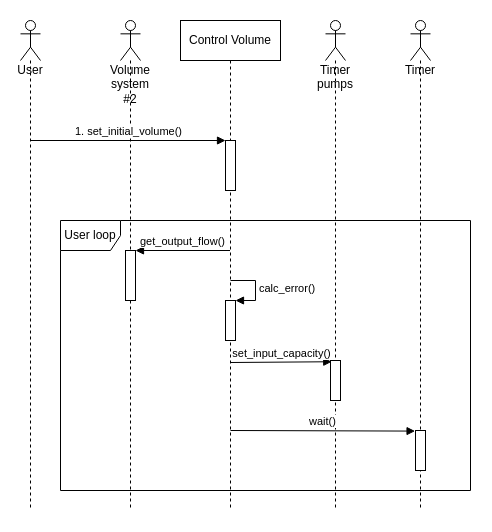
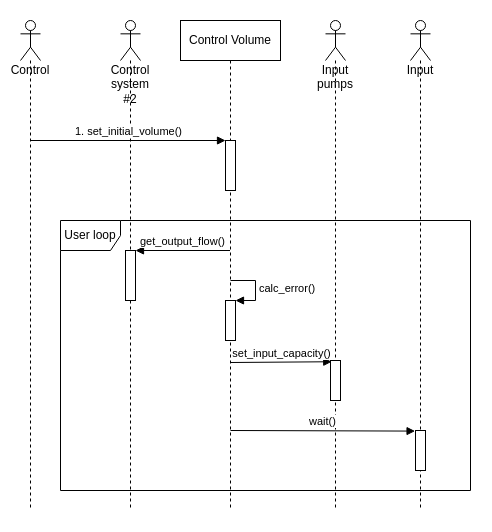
(31, 78) -> (31, 85)
(421, 78) -> (421, 78)
(336, 92) -> (336, 92)
(131, 107) -> (131, 107)
